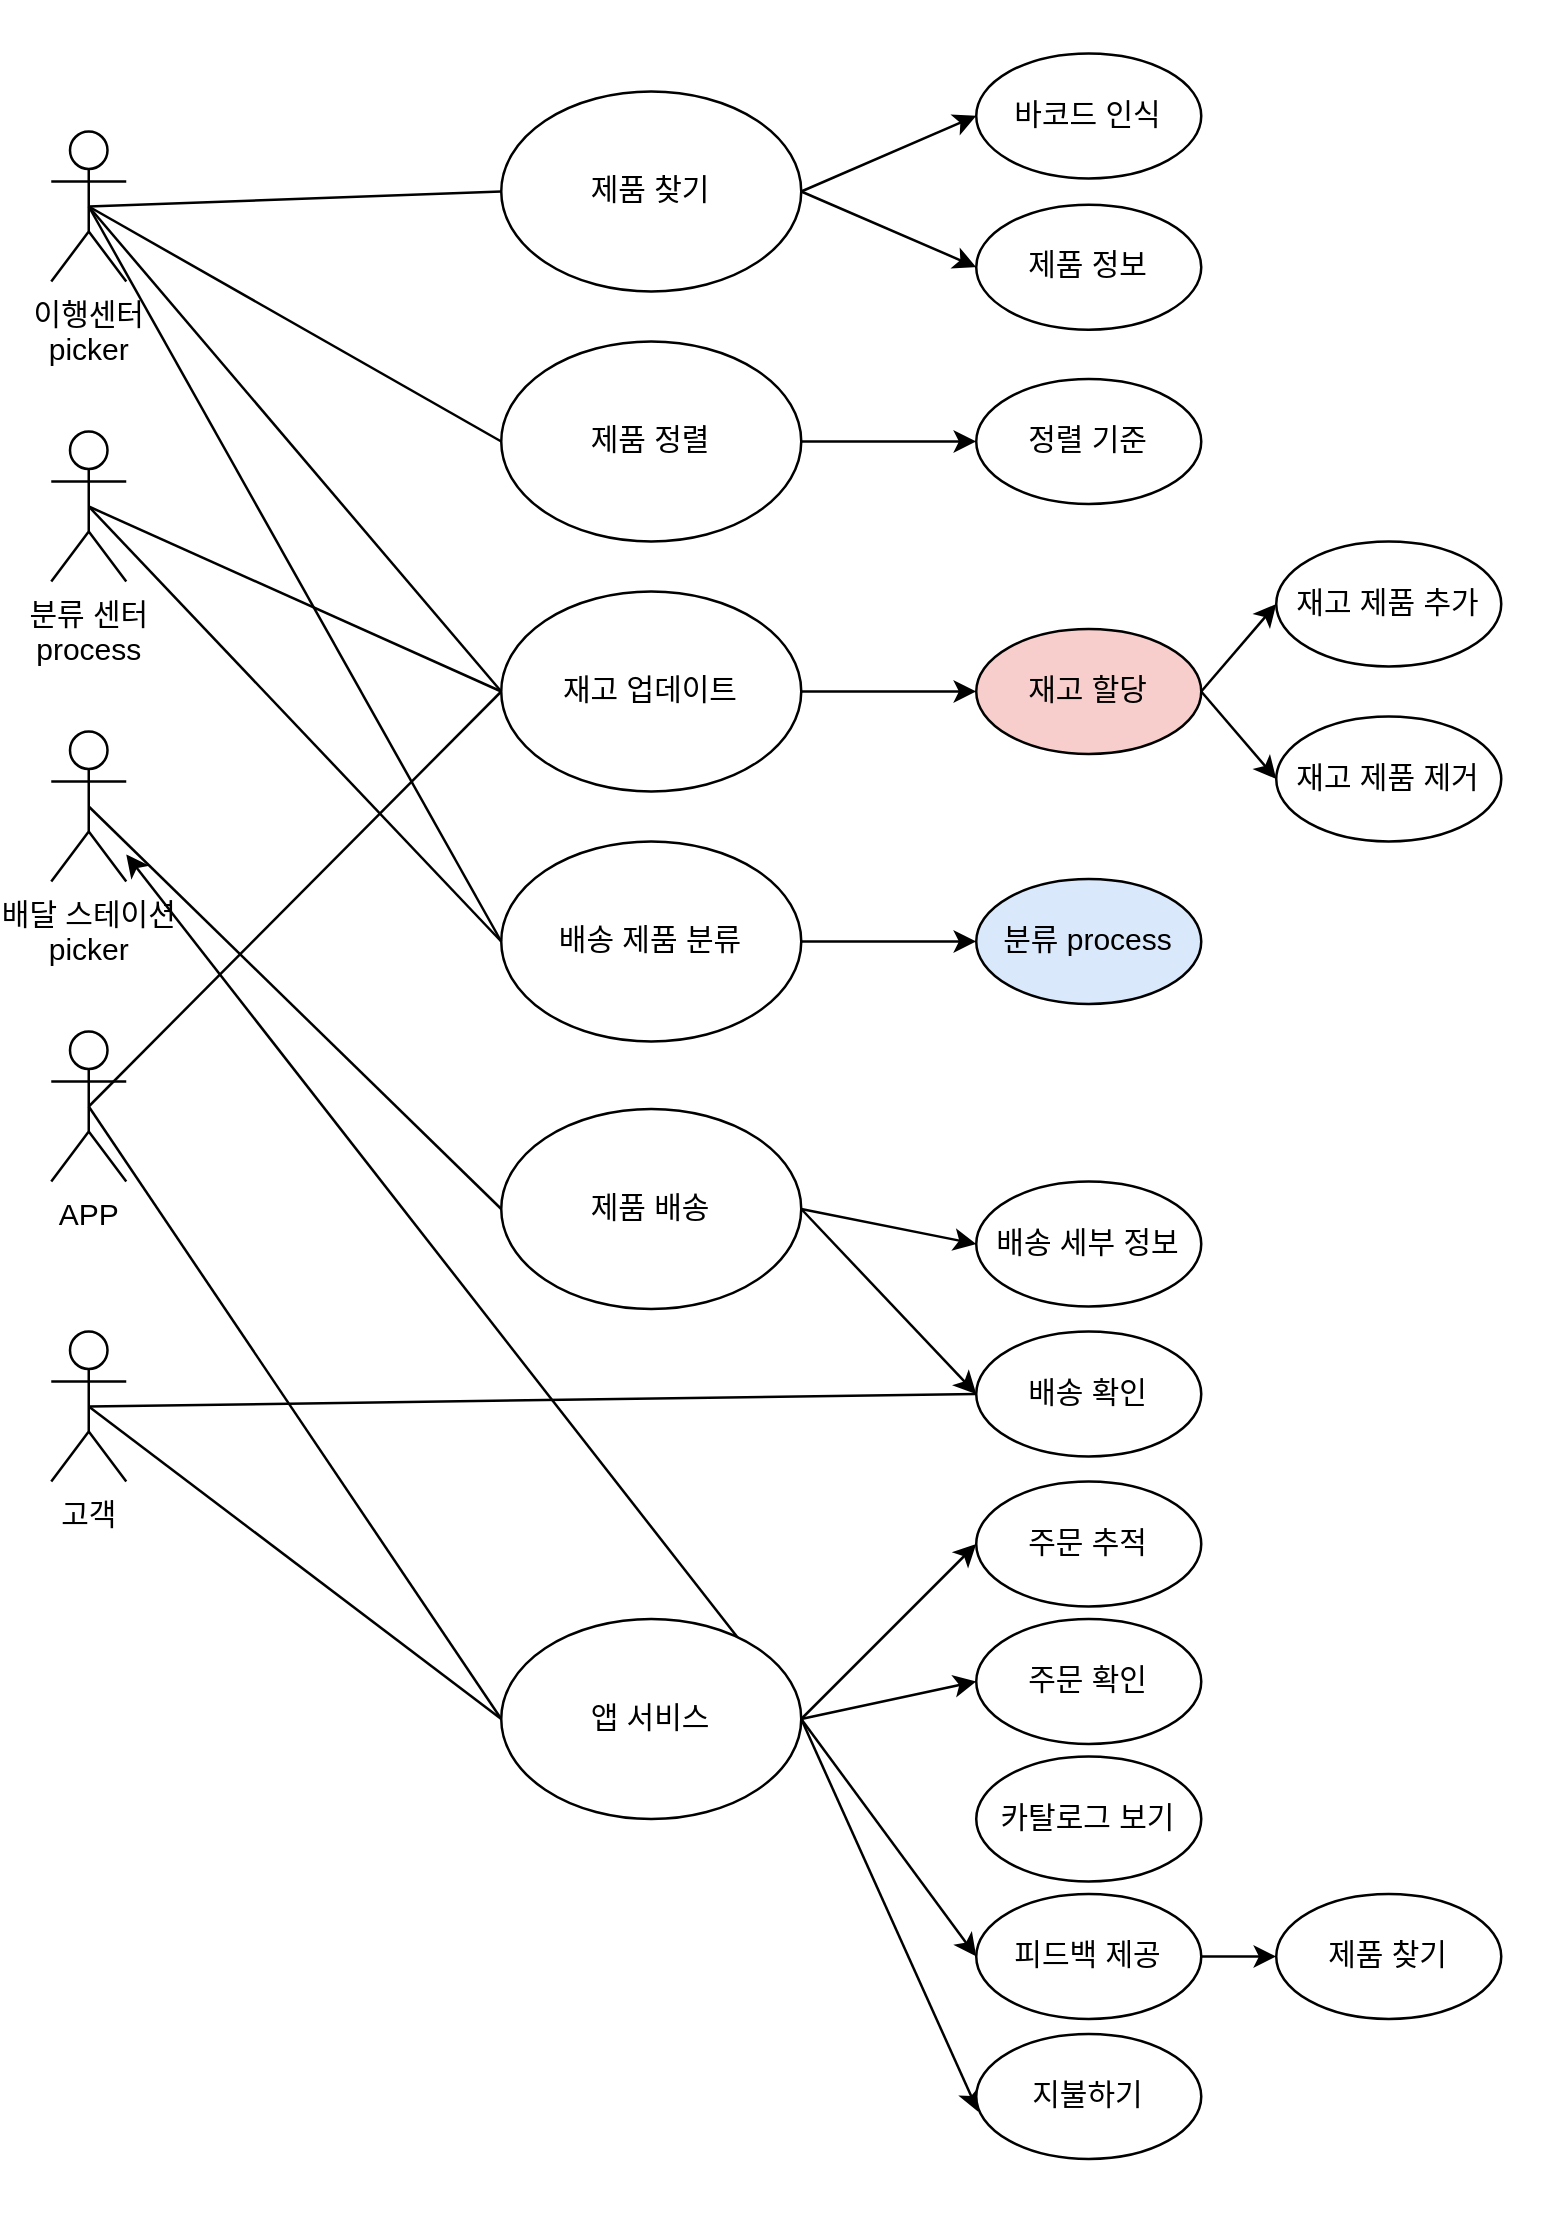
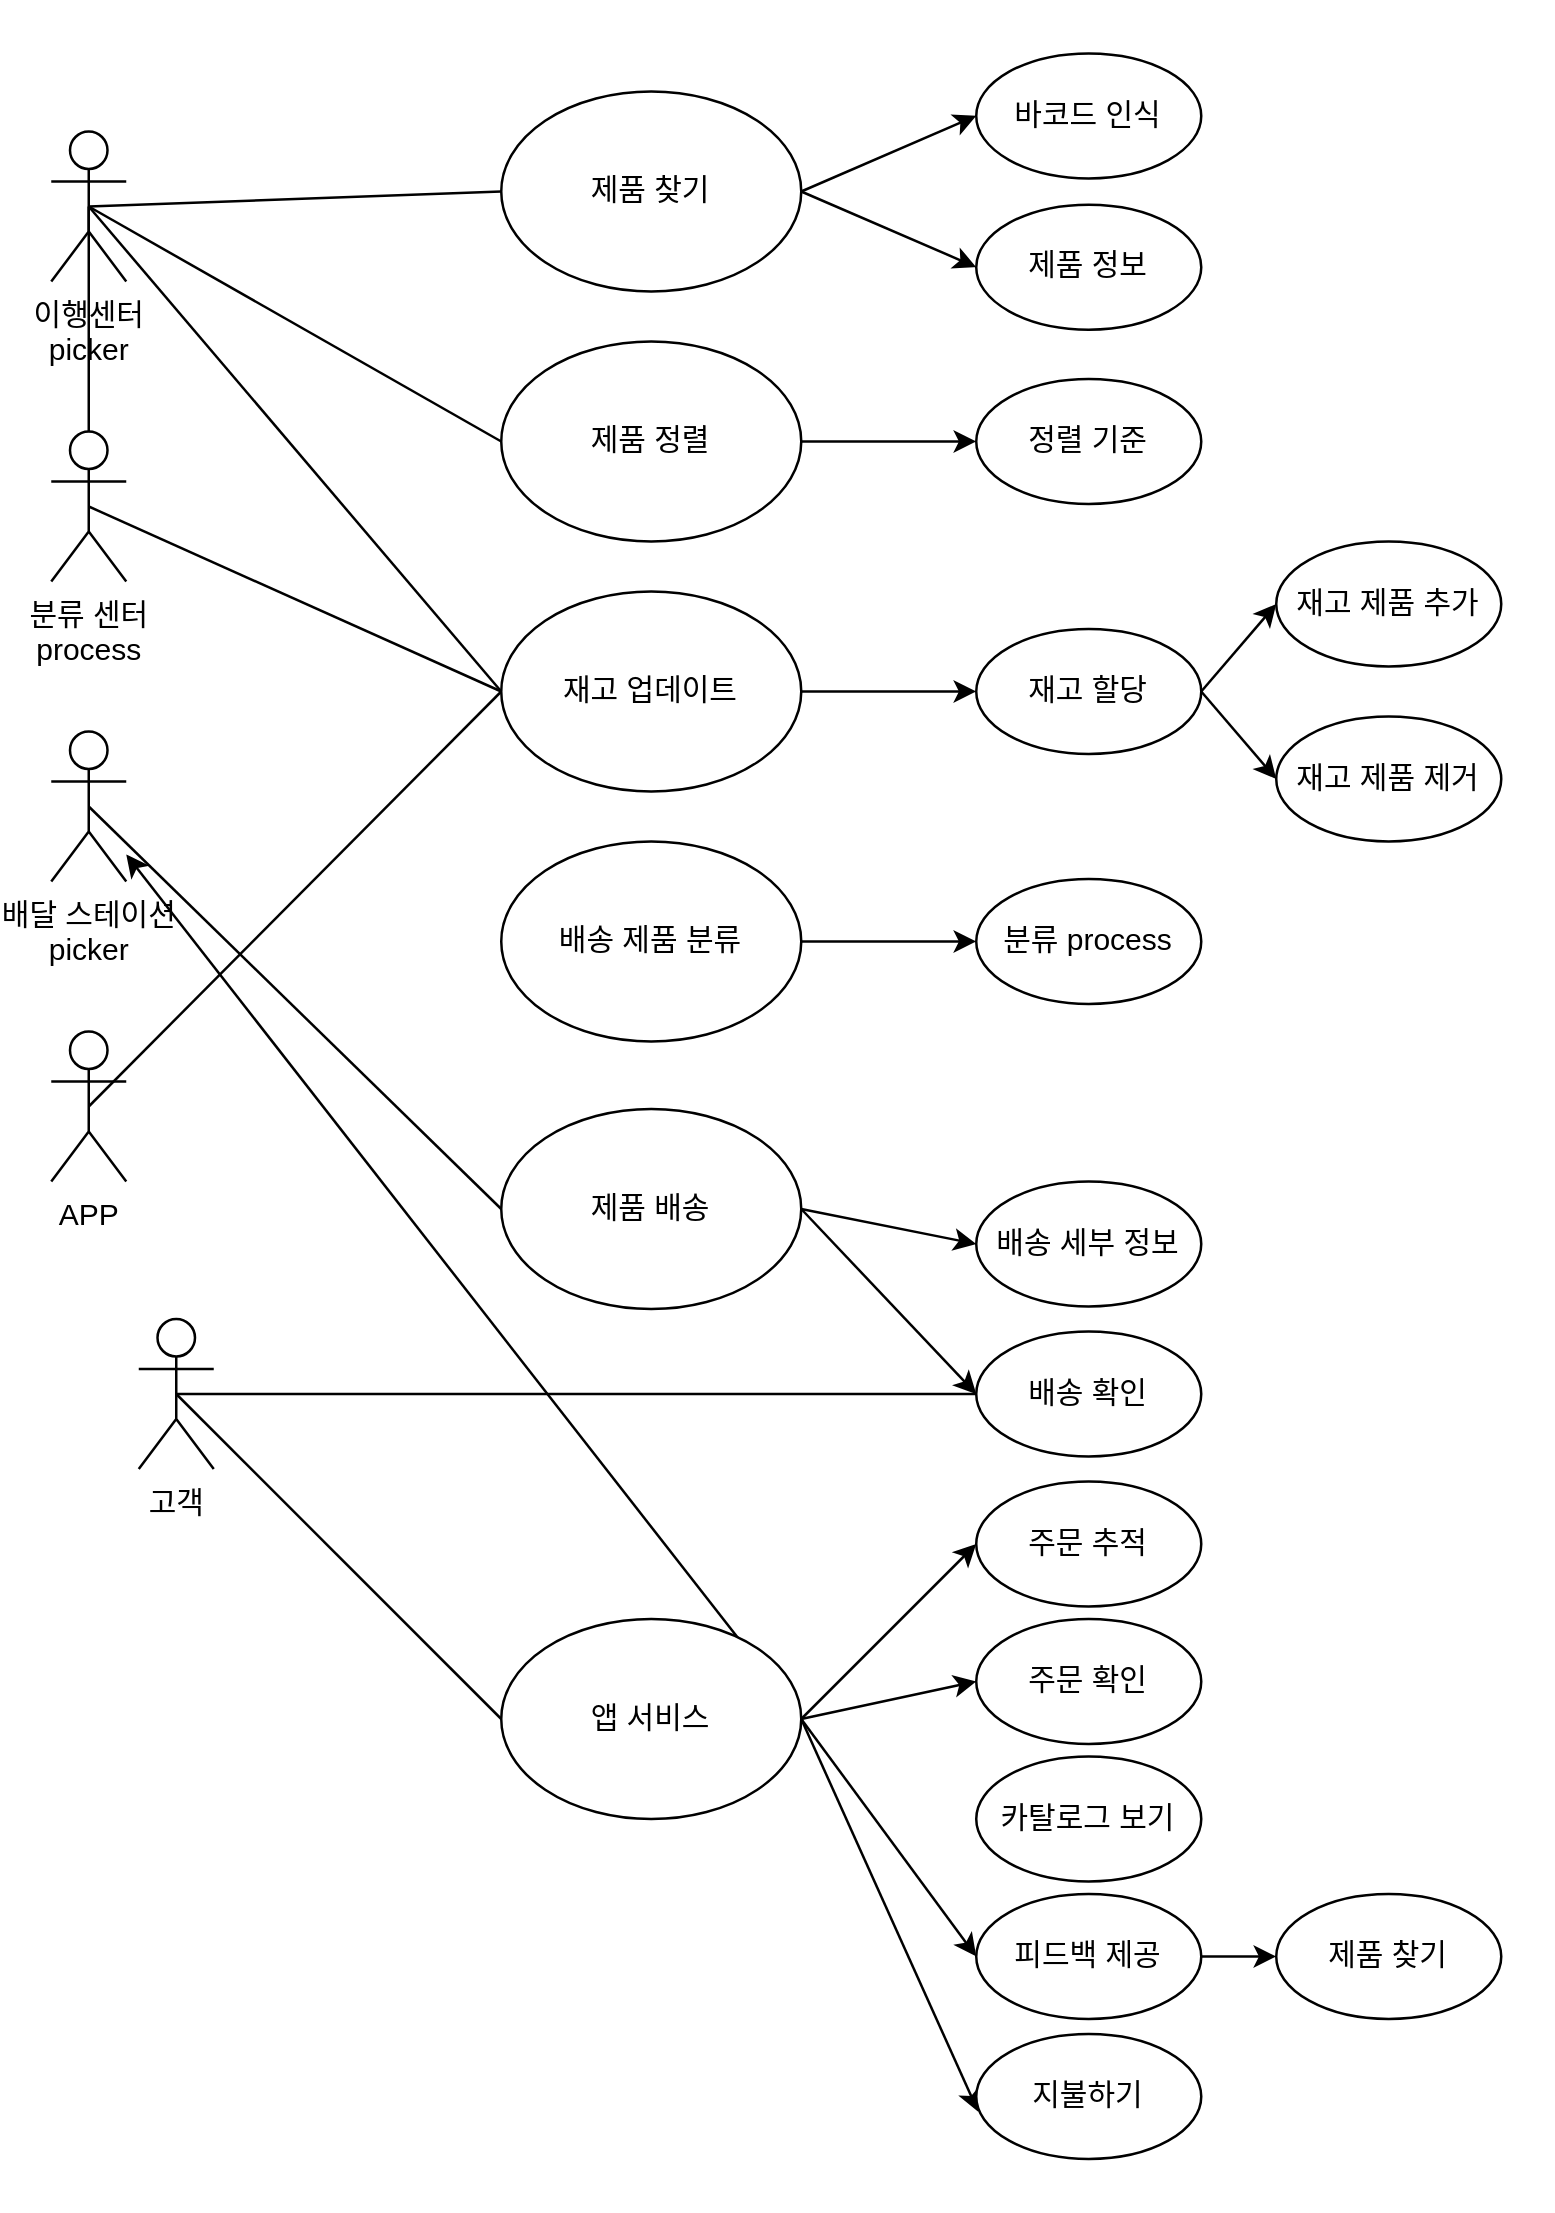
(204, 412) -> (89, 334)
(239, 665) -> none
(1089, 691) -> (1089, 691)
(1089, 941) -> (1089, 941)
(89, 1406) -> (176, 1394)
(391, 1554) -> none
